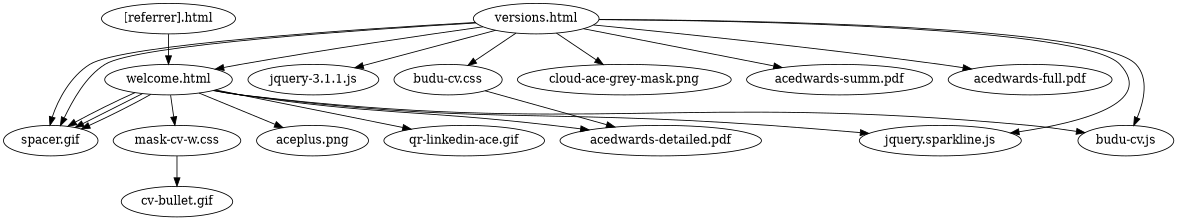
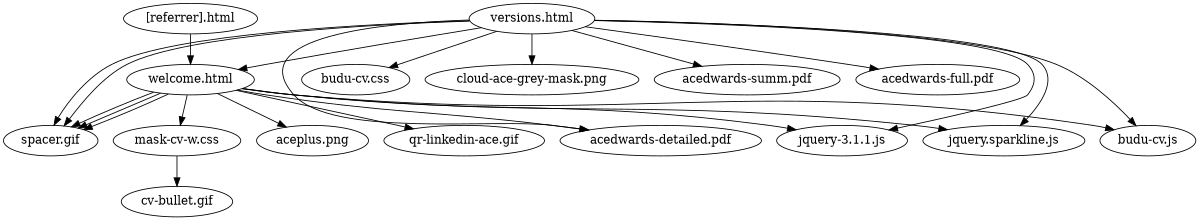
none -> (515, 108)
(546, 108) -> (290, 88)
